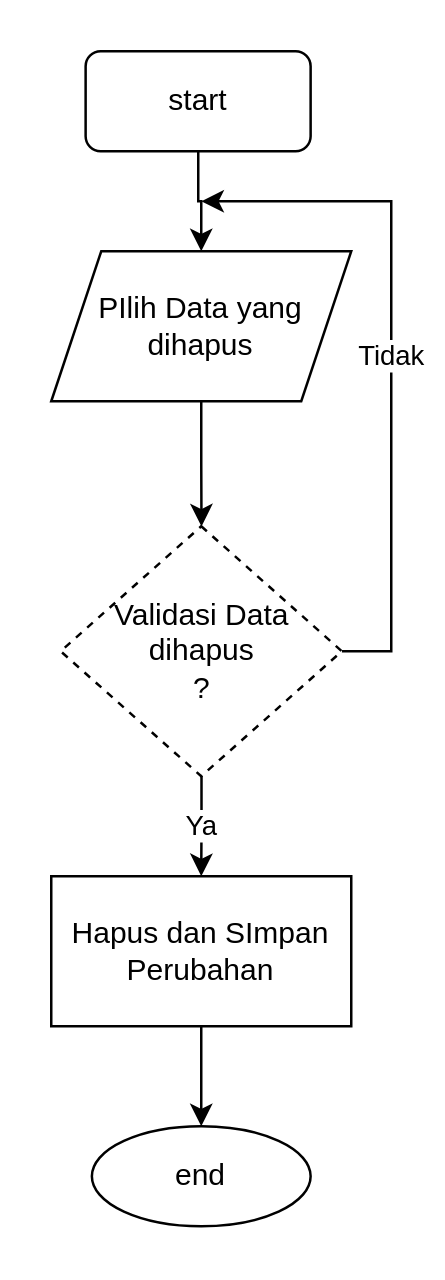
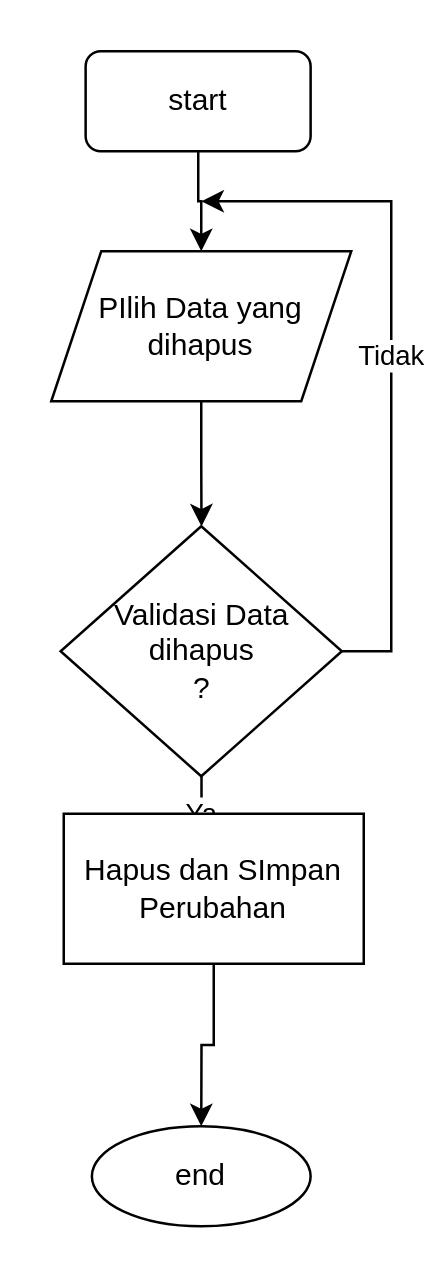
(201, 651) -> (201, 651)
(201, 951) -> (214, 889)
